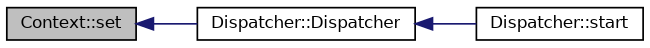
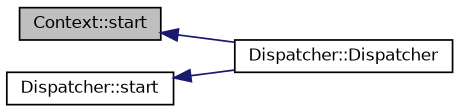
(71, 24) -> (90, 24)
(455, 24) -> (213, 73)
